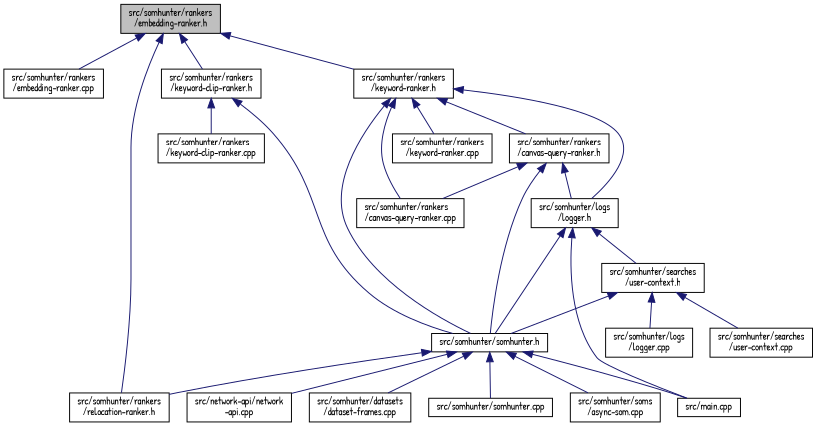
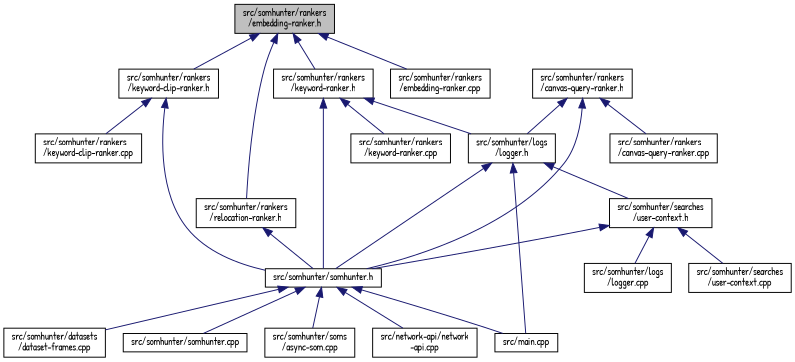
(486, 118) -> none
(382, 154) -> none
(295, 372) -> (292, 251)
